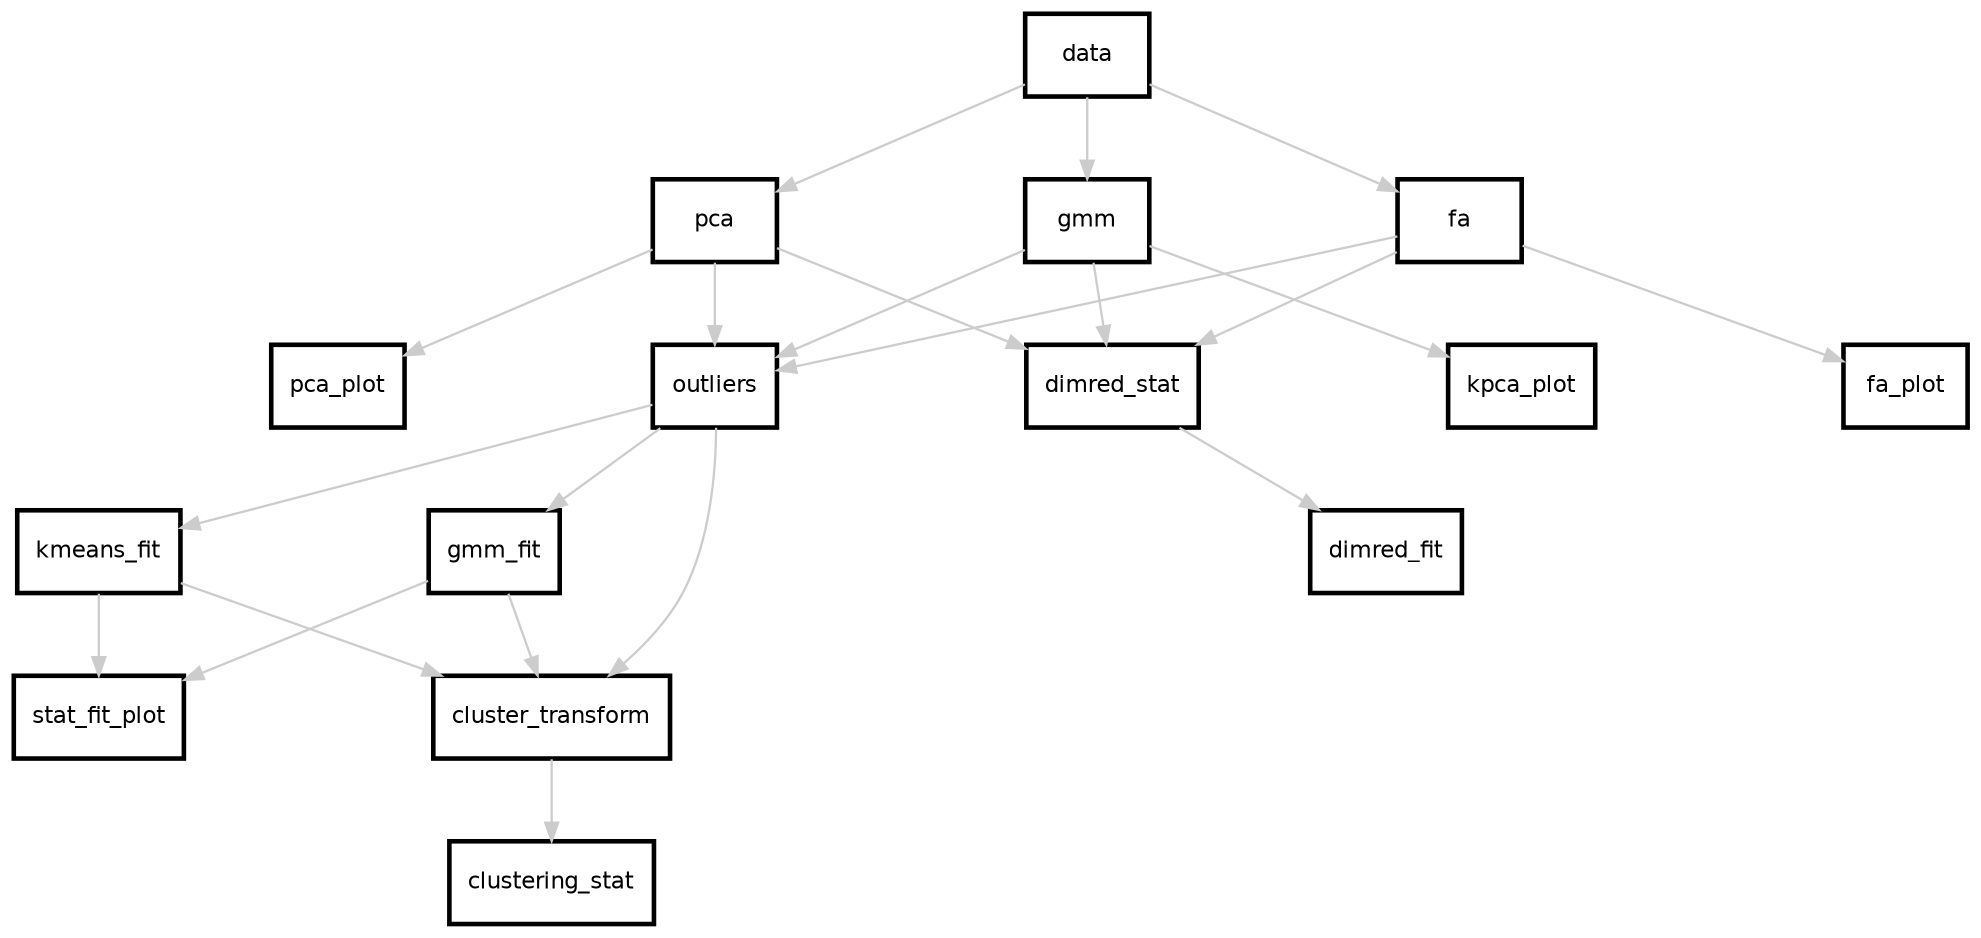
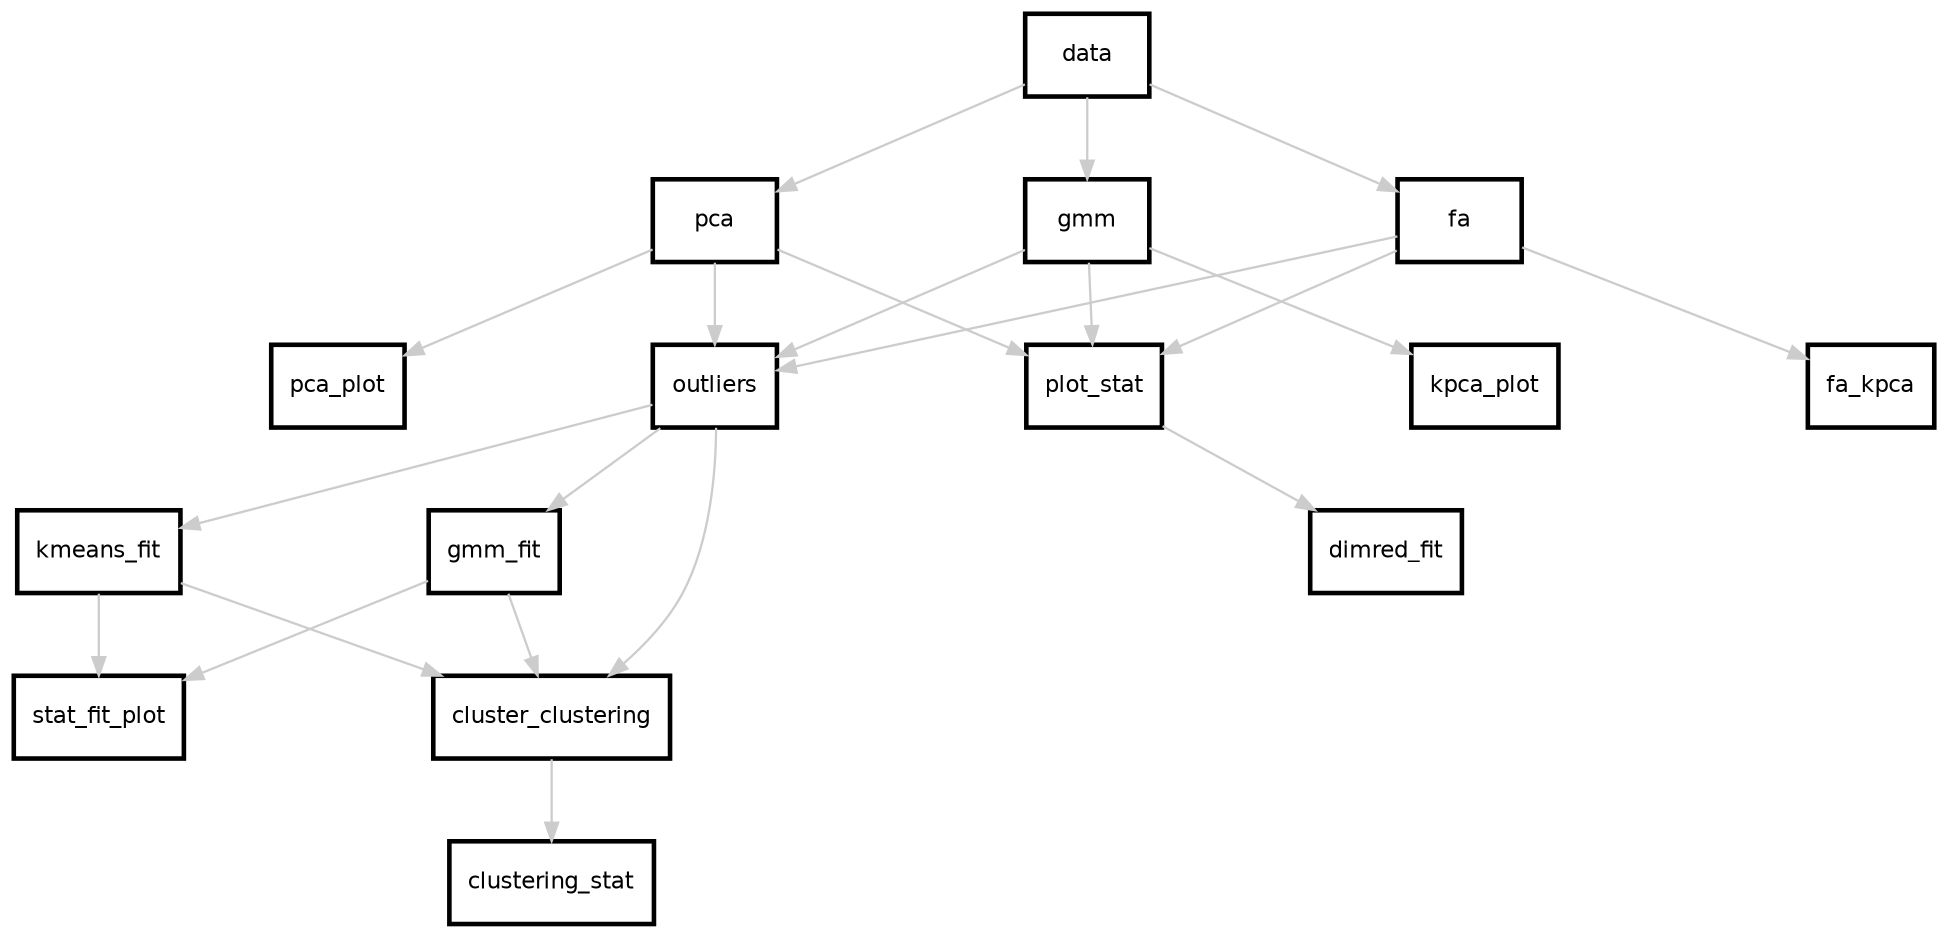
(1113, 386) -> (1094, 386)
(1906, 386) -> (1871, 386)
(552, 717) -> (552, 717)
